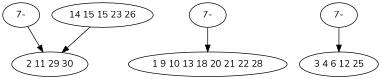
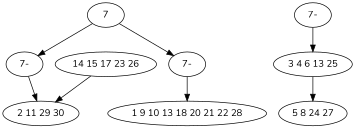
(102, 15) -> (106, 64)
none -> (106, 15)
(339, 64) -> (313, 64)
none -> (313, 113)
